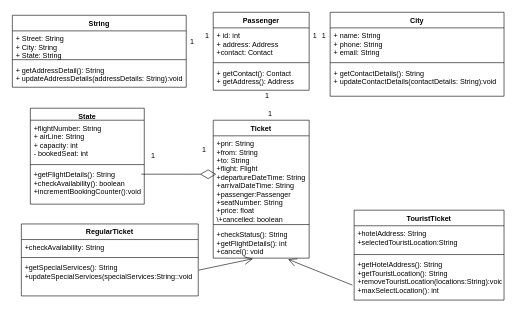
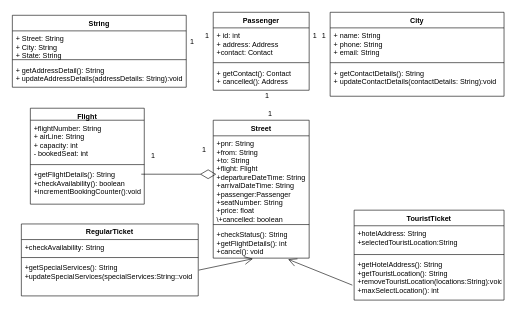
(260, 73) -> (260, 73)
(87, 116) -> (87, 116)
(261, 128) -> (261, 128)
